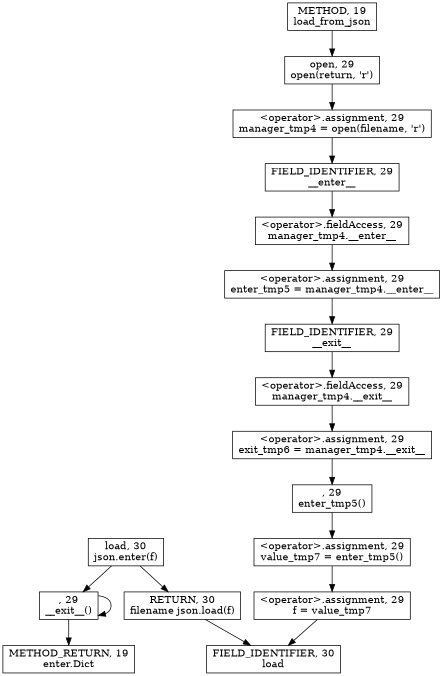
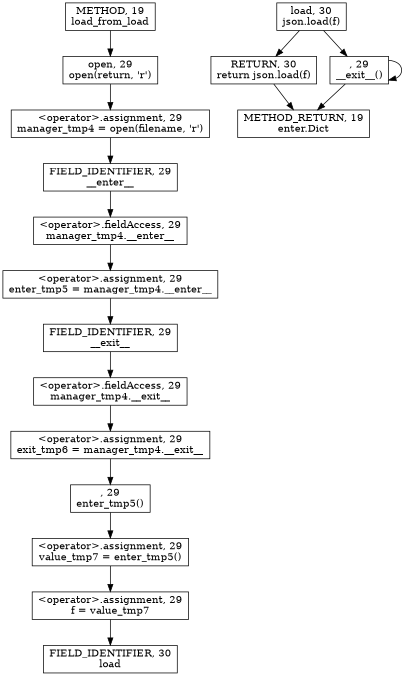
(332, 22) -> (110, 22)
(126, 557) -> (312, 22)
(182, 611) -> (264, 75)
(225, 631) -> (281, 94)
